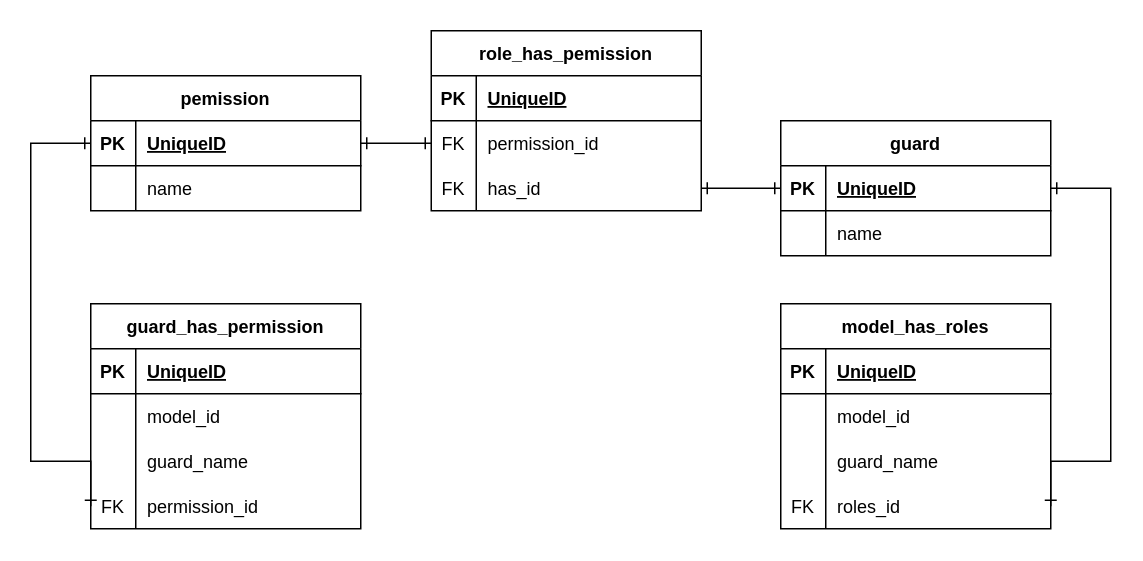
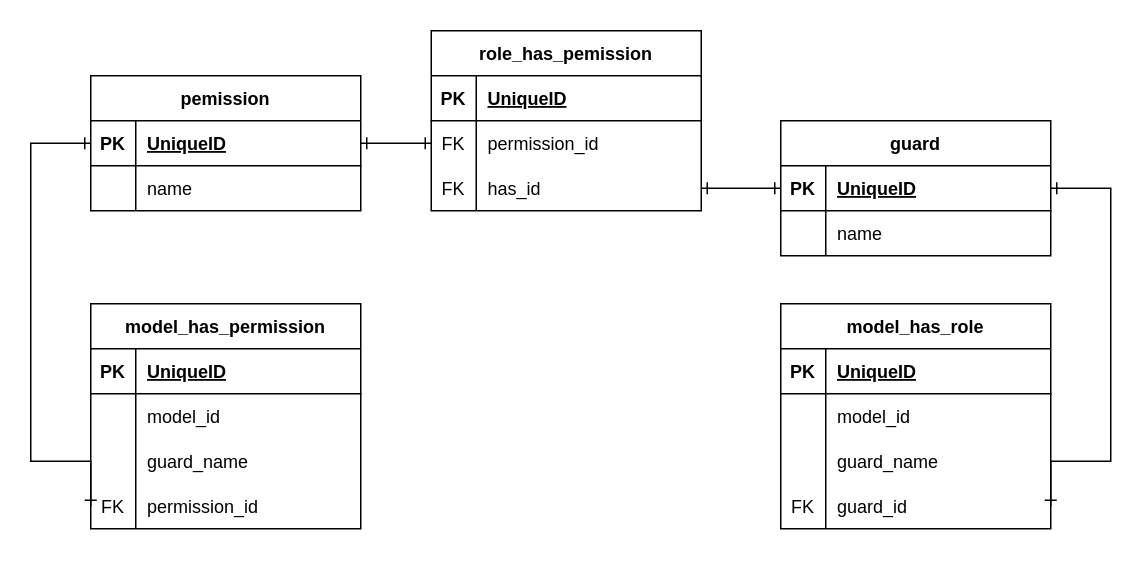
(225, 327) -> (225, 327)
(915, 327) -> (915, 327)
(873, 507) -> (875, 507)
